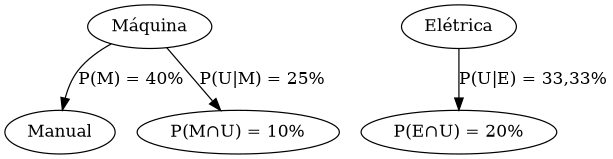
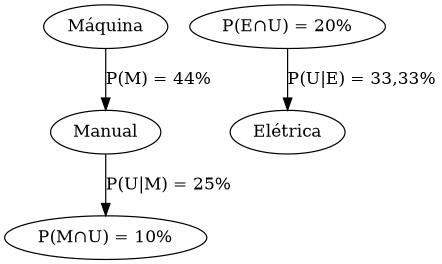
(459, 73) -> (288, 73)
(190, 74) -> (106, 179)
(132, 79) -> (159, 79)
